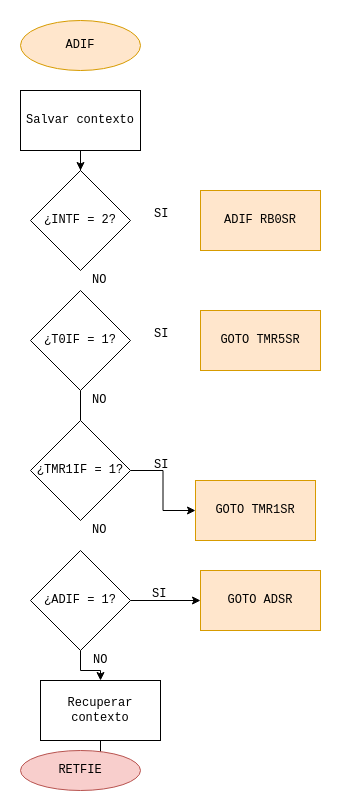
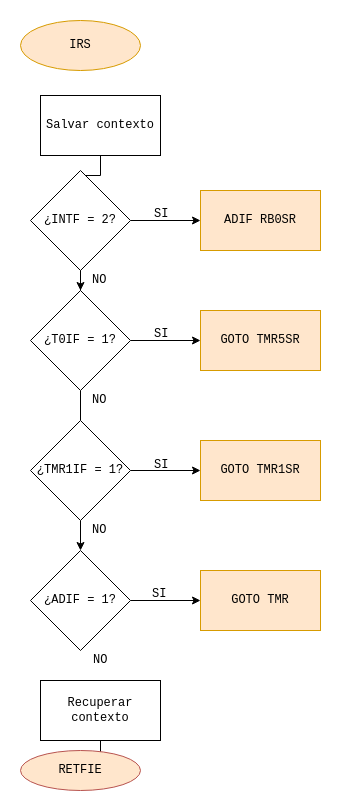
(81, 46) -> (81, 46)
(81, 121) -> (101, 126)
none -> (162, 221)
none -> (81, 285)
none -> (162, 341)
(256, 511) -> (261, 471)
none -> (81, 540)
(261, 601) -> (261, 601)
(82, 671) -> none
(81, 771) -> (81, 771)
